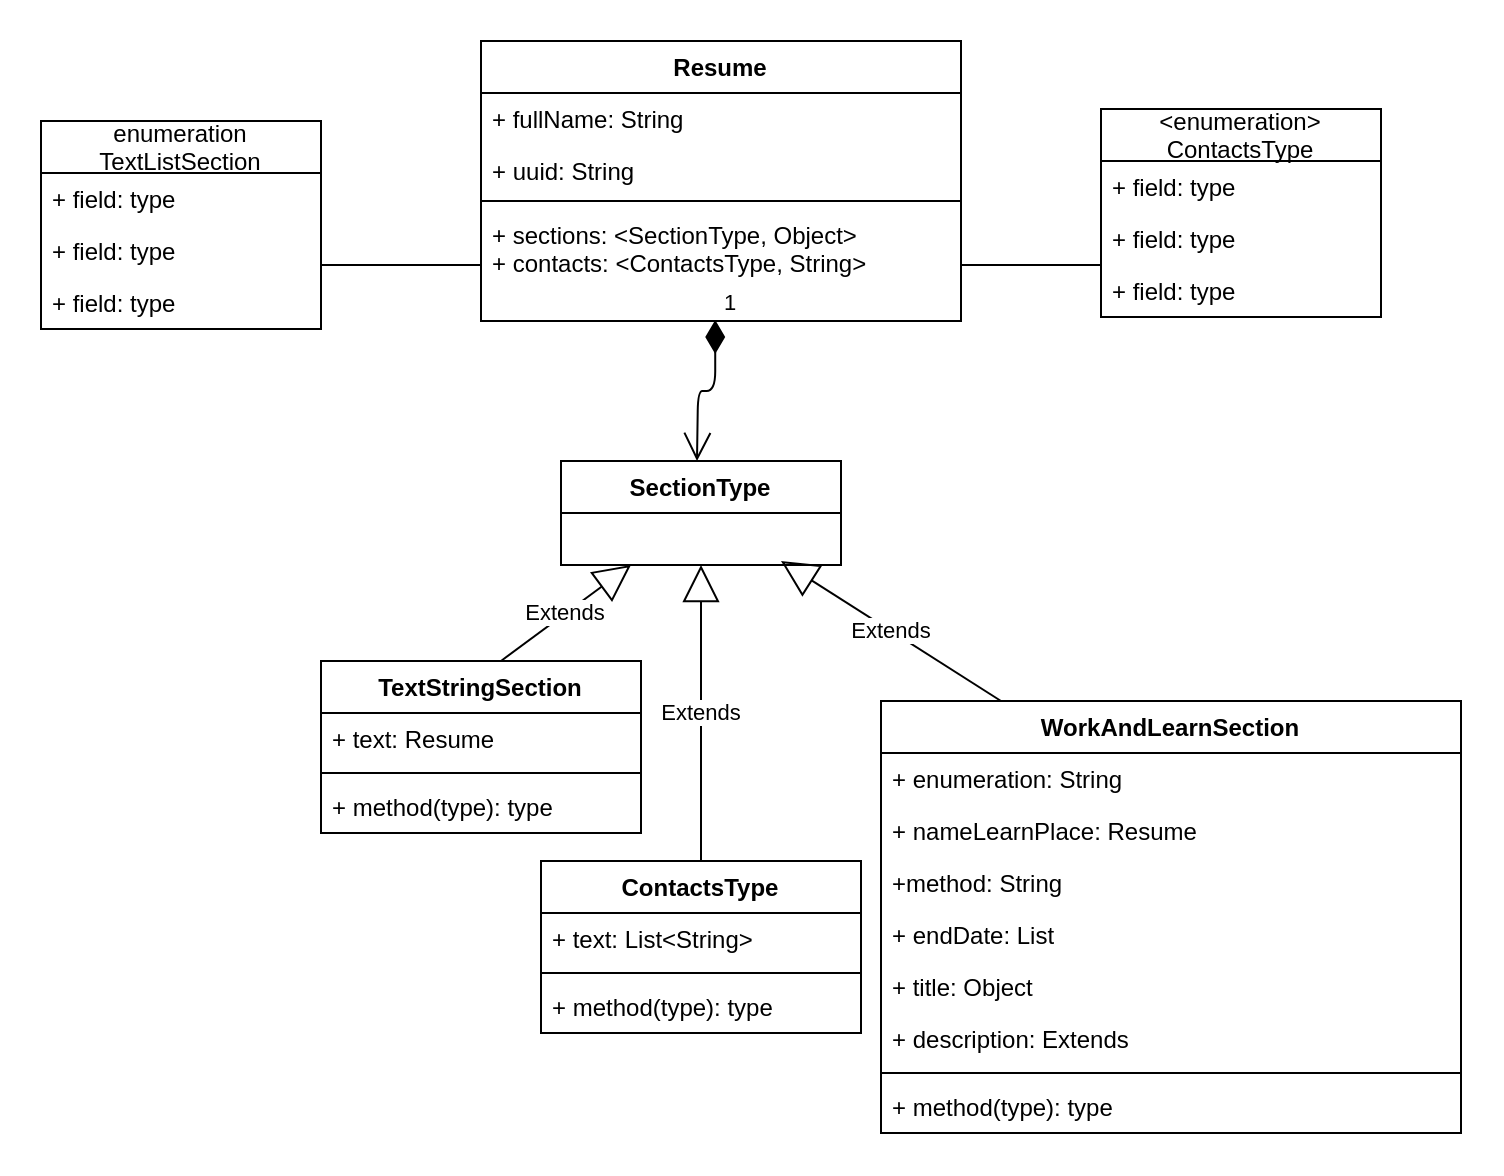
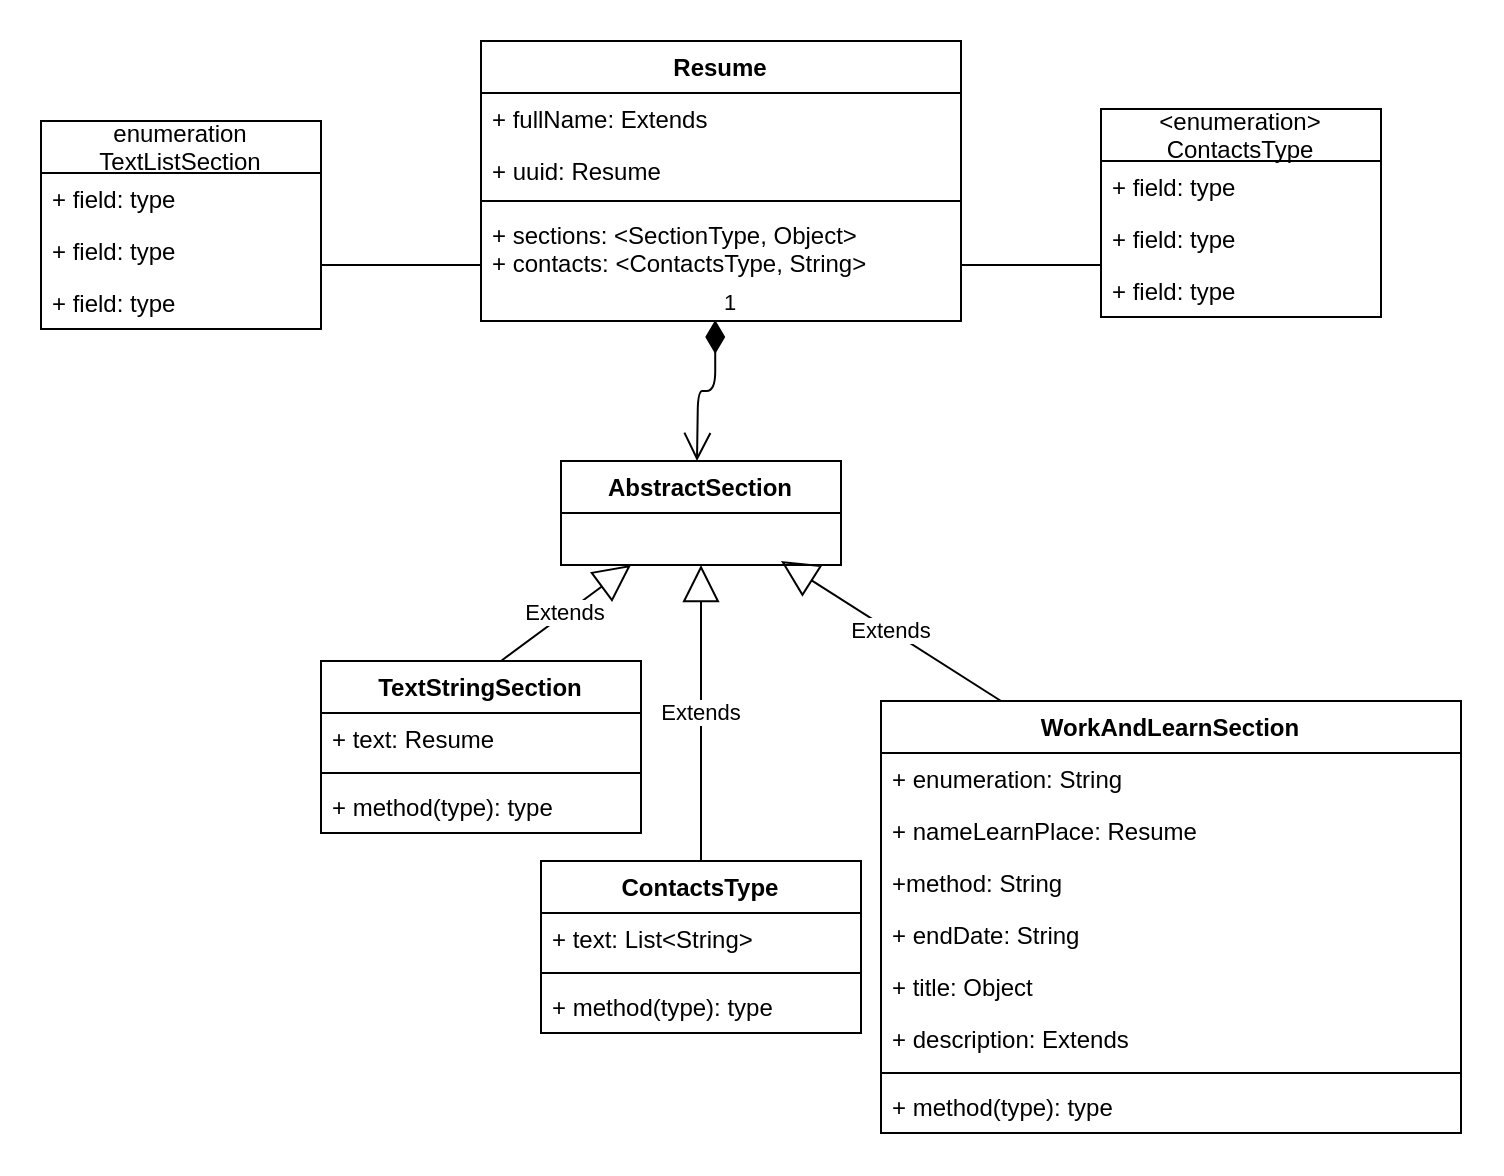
(594, 120) -> (604, 120)
(570, 172) -> (574, 172)
(700, 488) -> (700, 488)
(980, 936) -> (994, 936)
